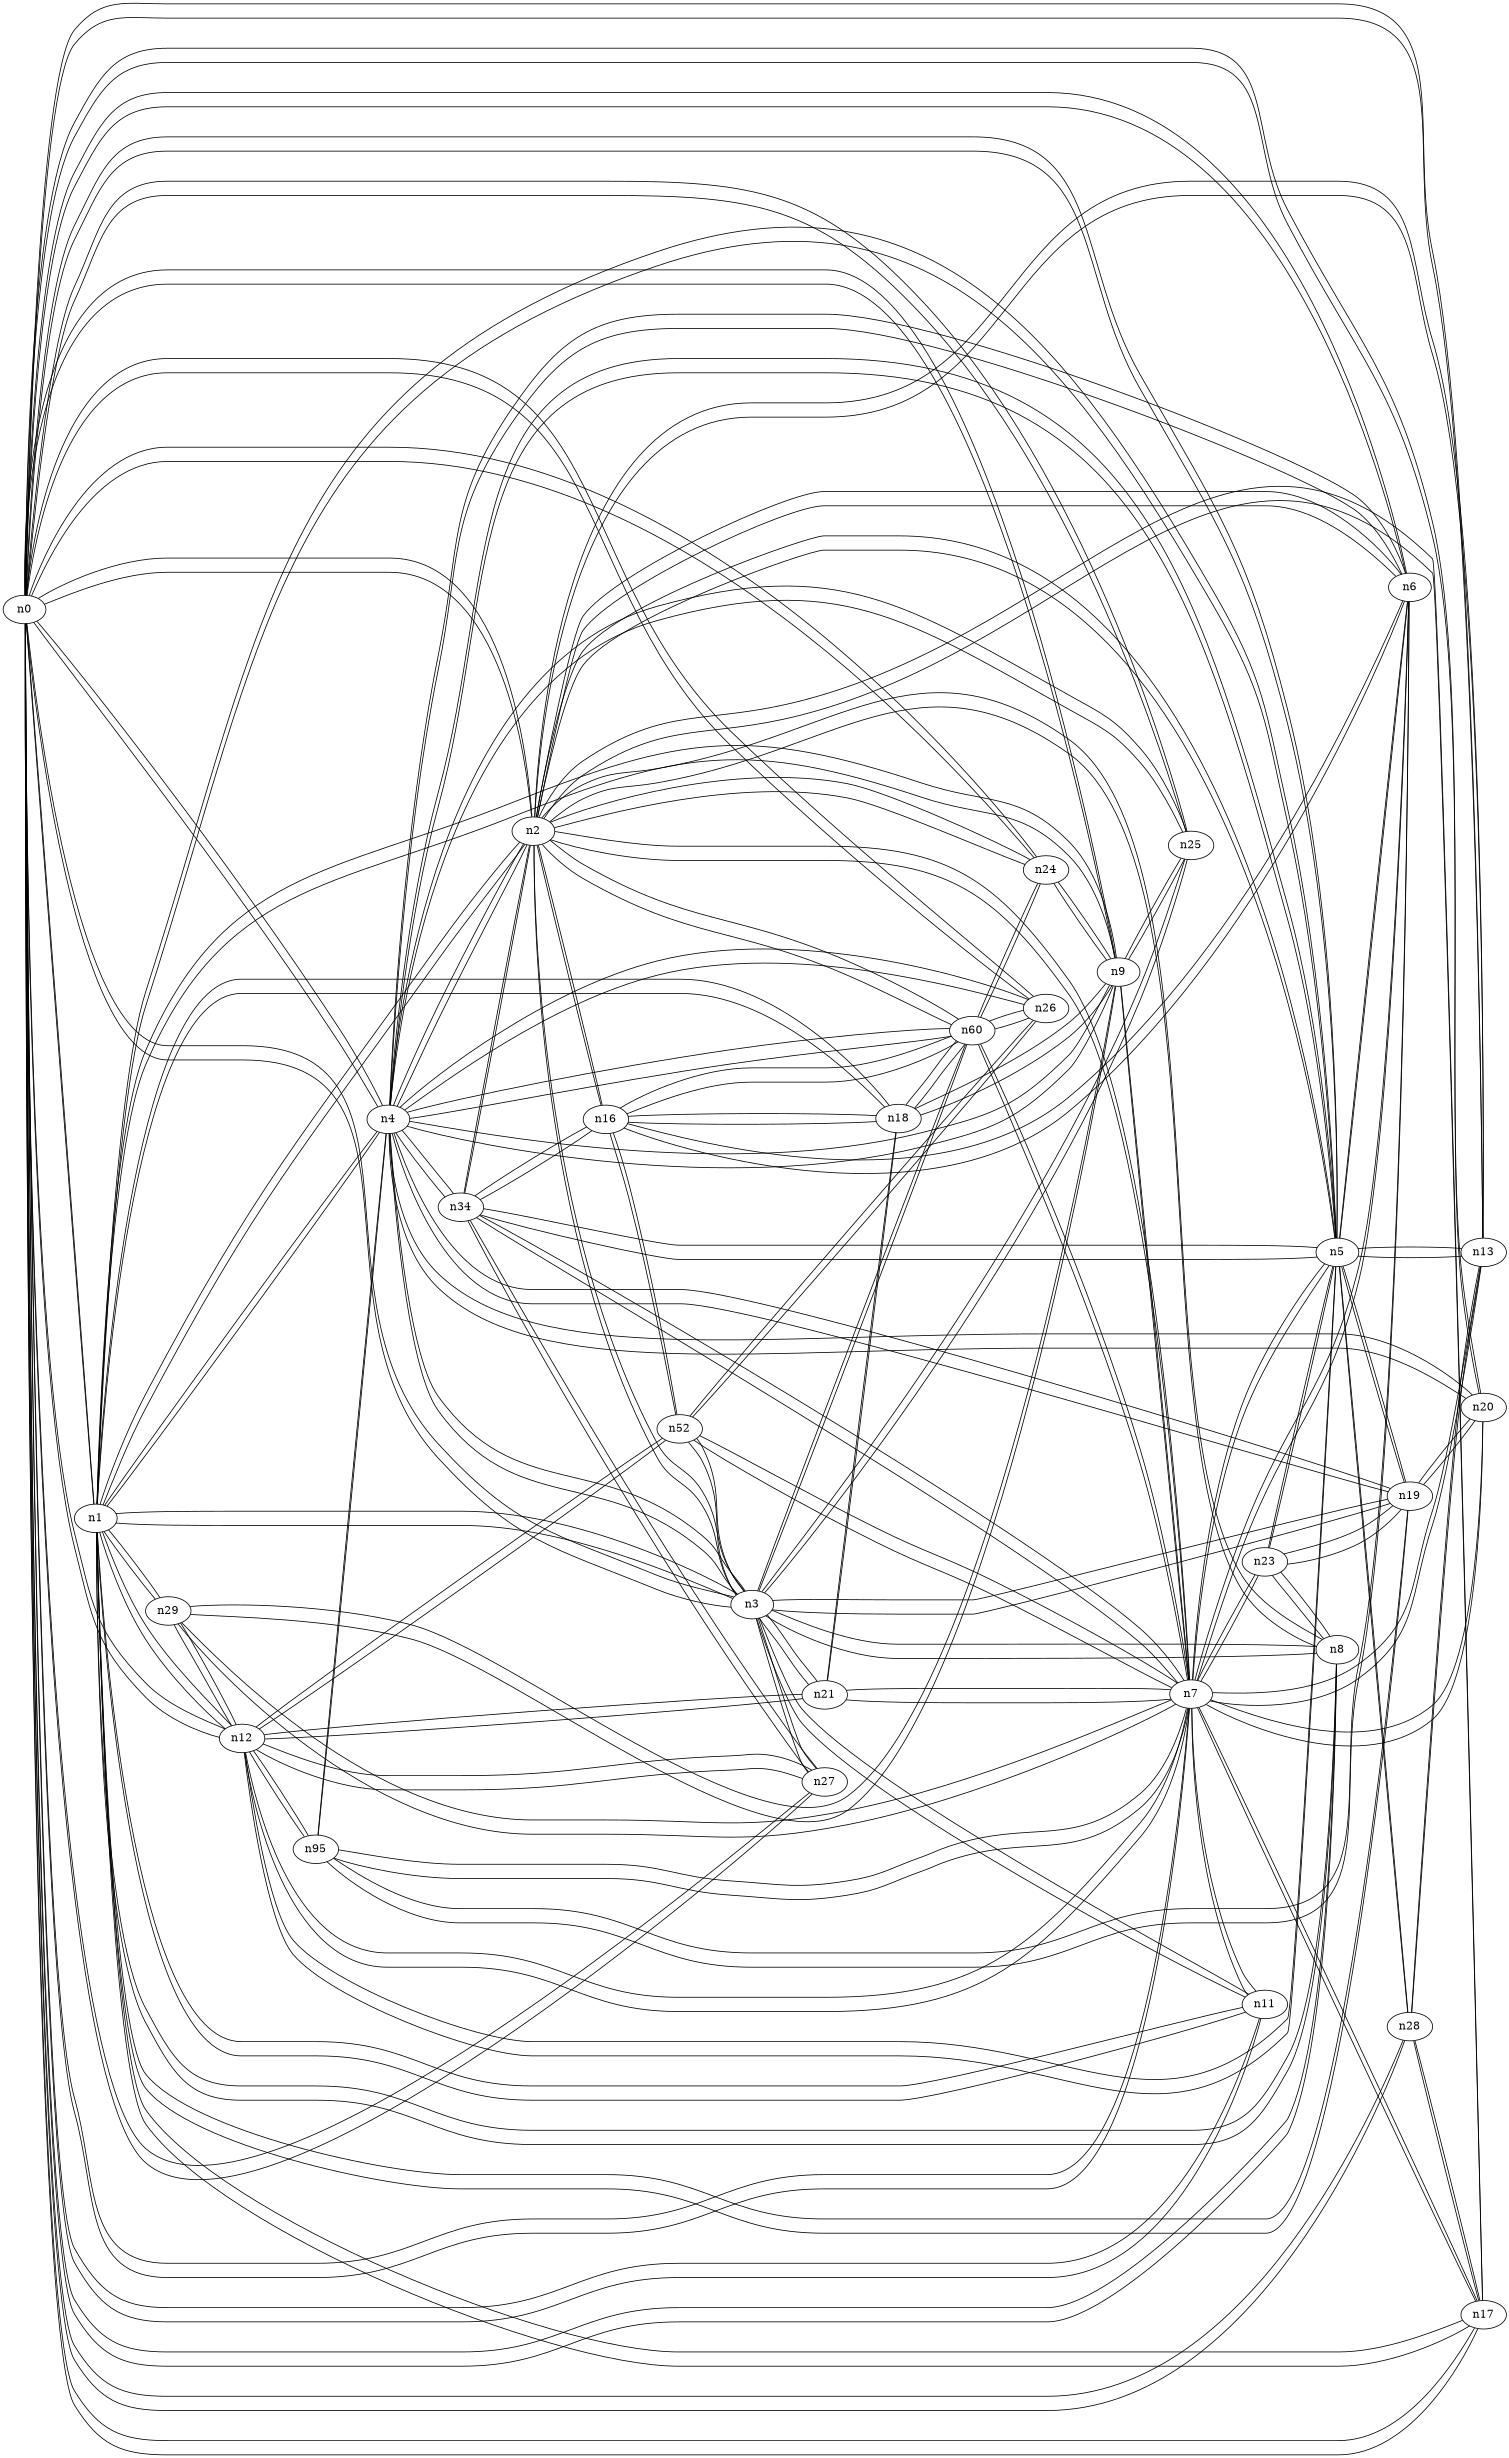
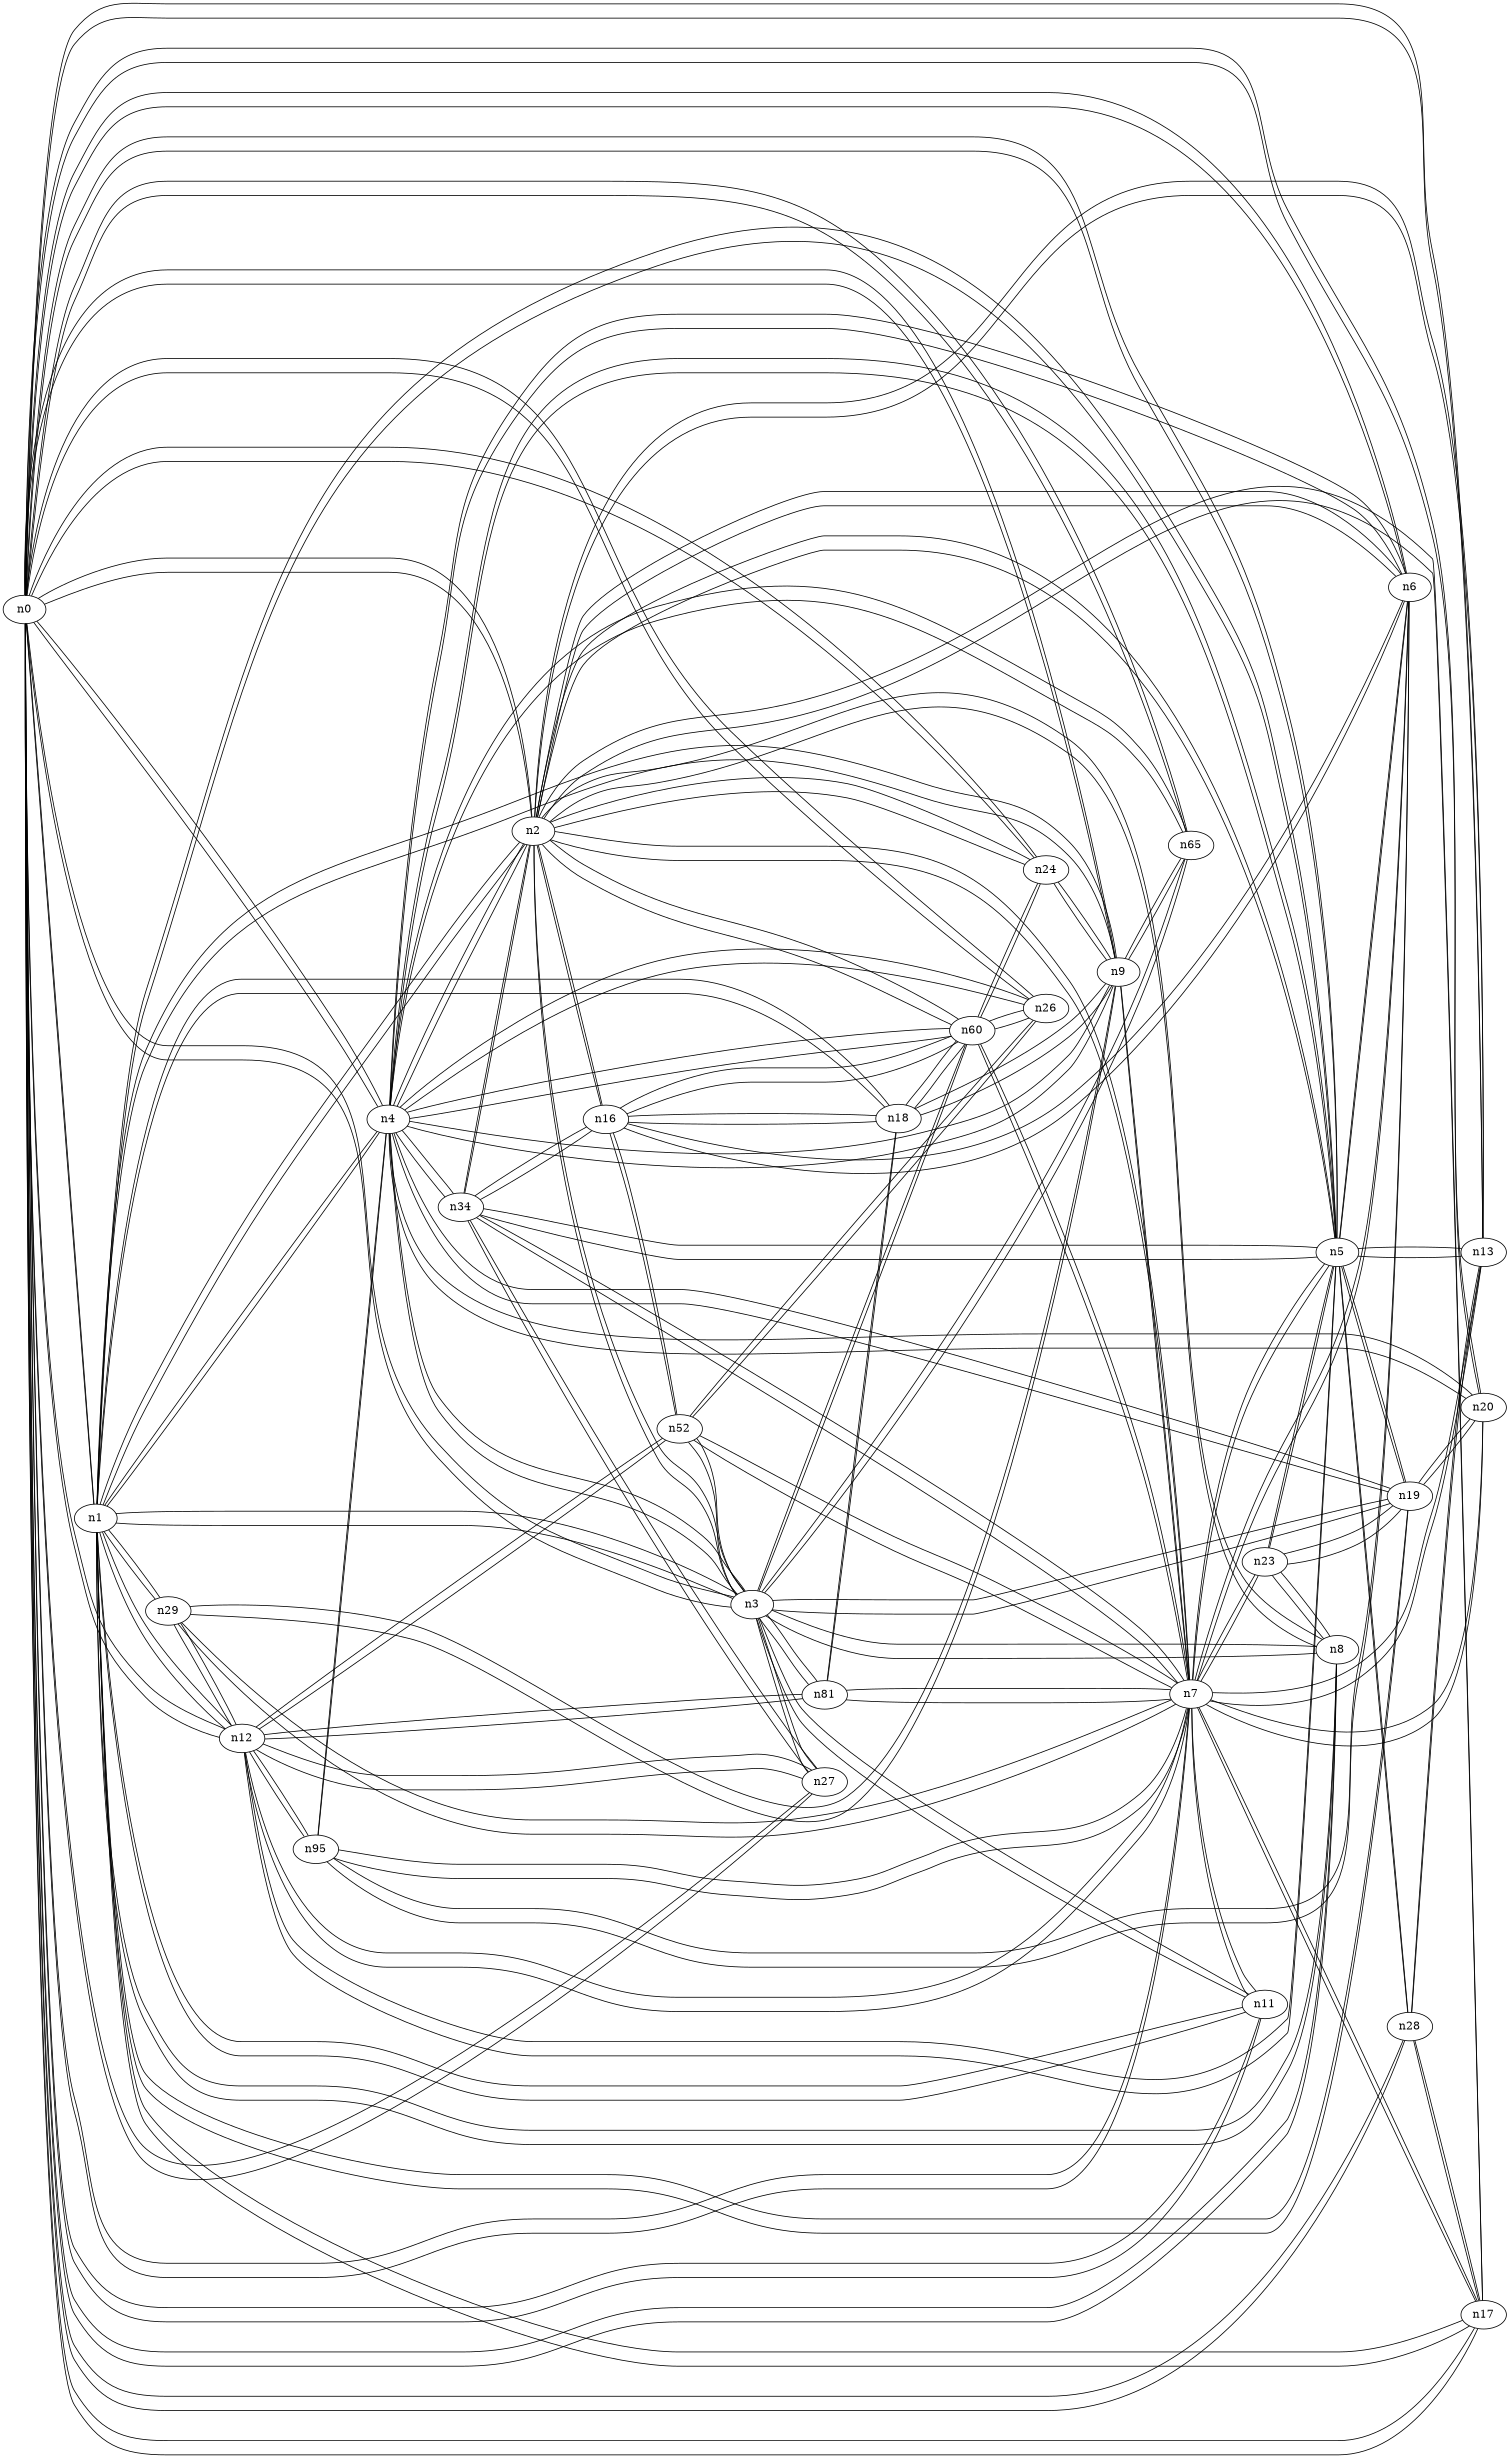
(1191, 845) -> (1191, 845)
(825, 1695) -> (825, 1695)
